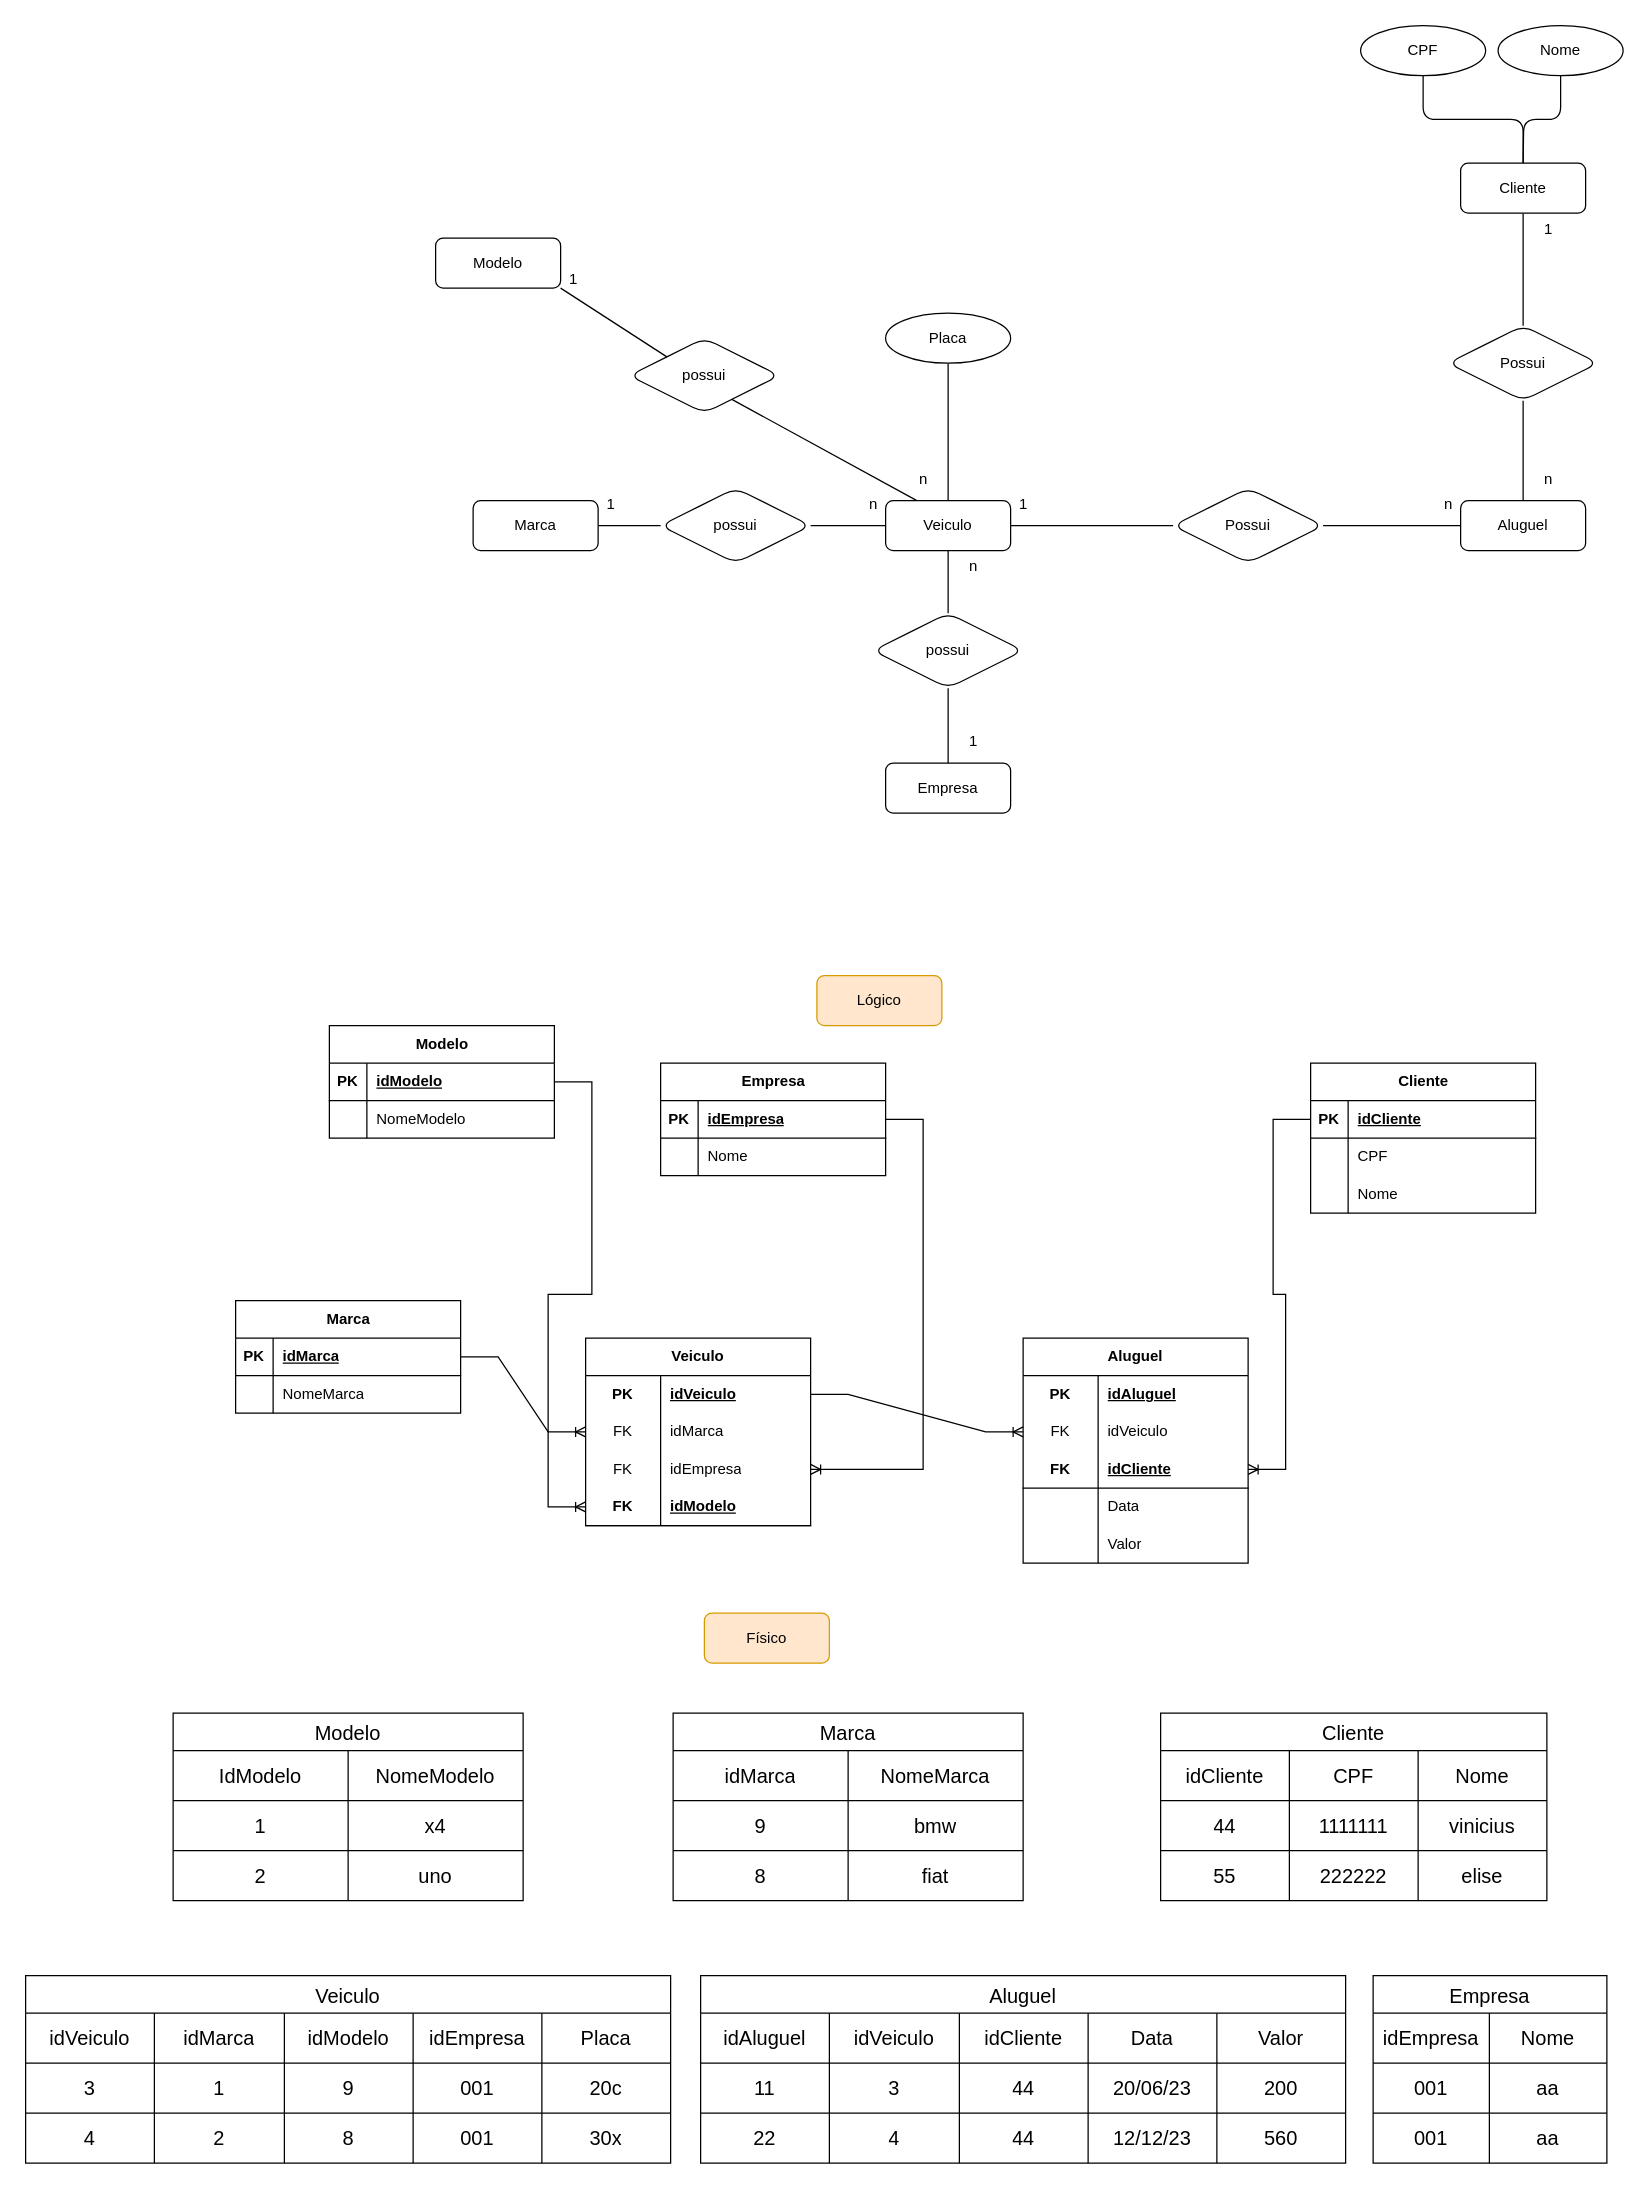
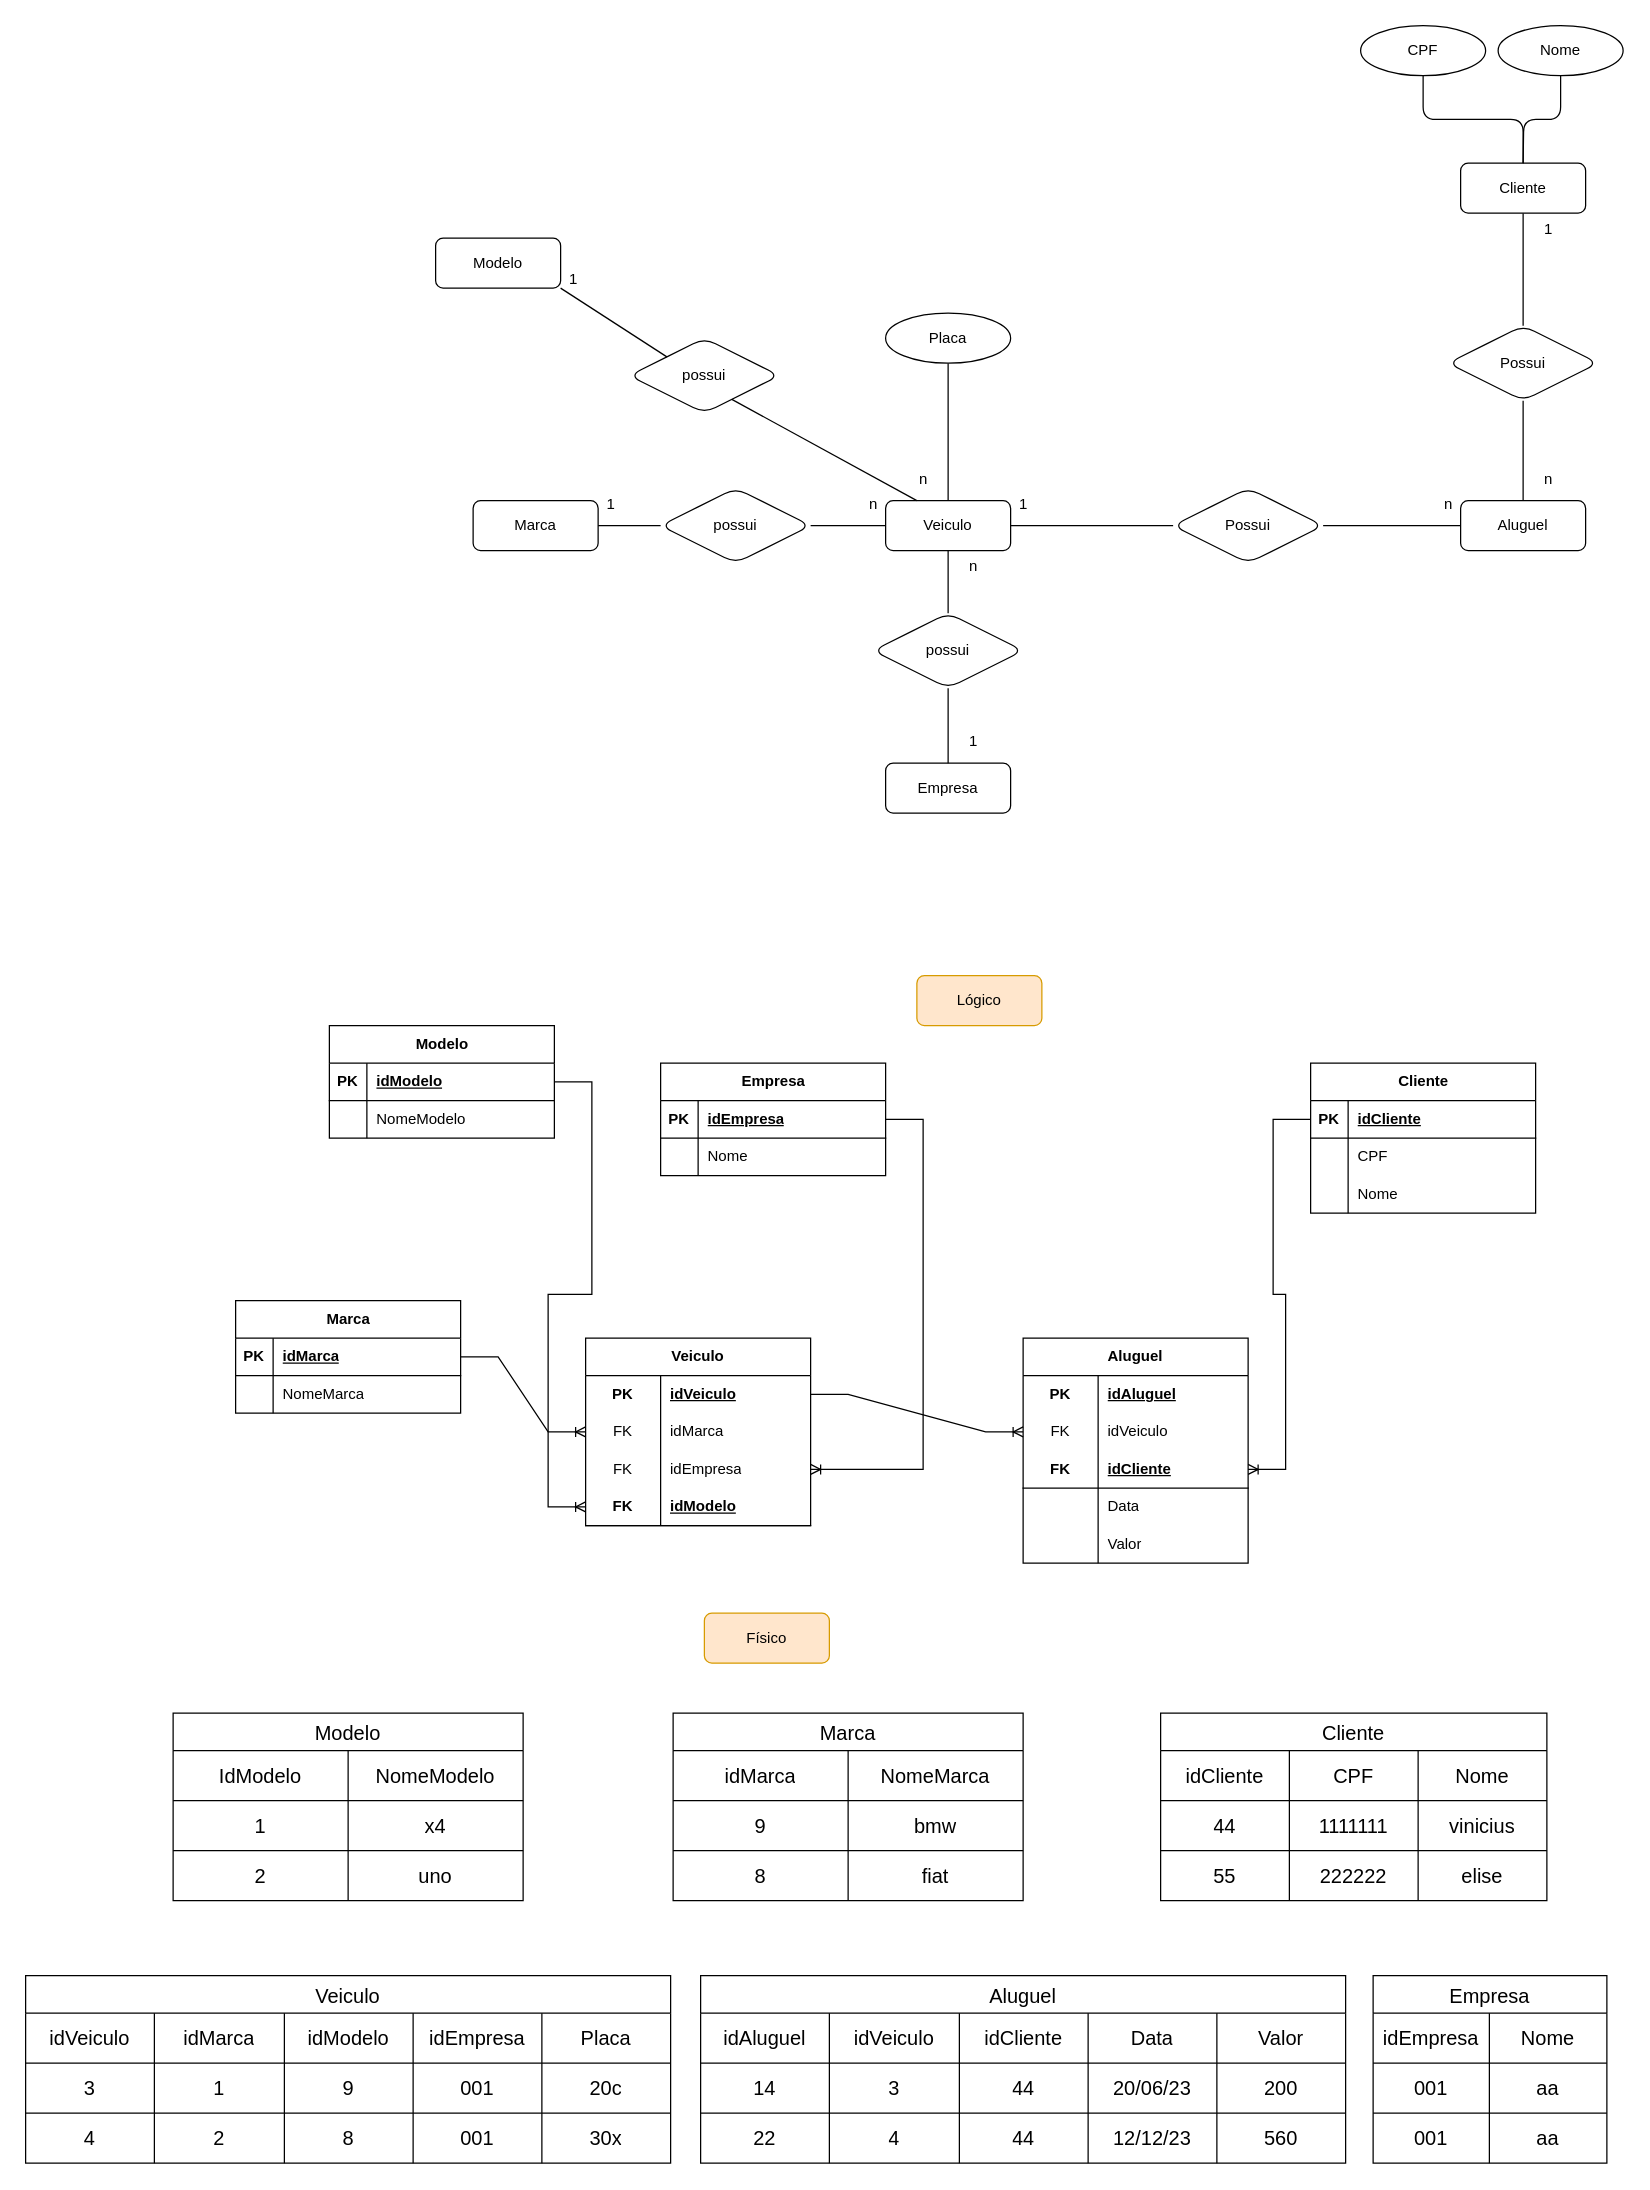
(879, 1001) -> (979, 1001)
(765, 2088) -> (765, 2088)
